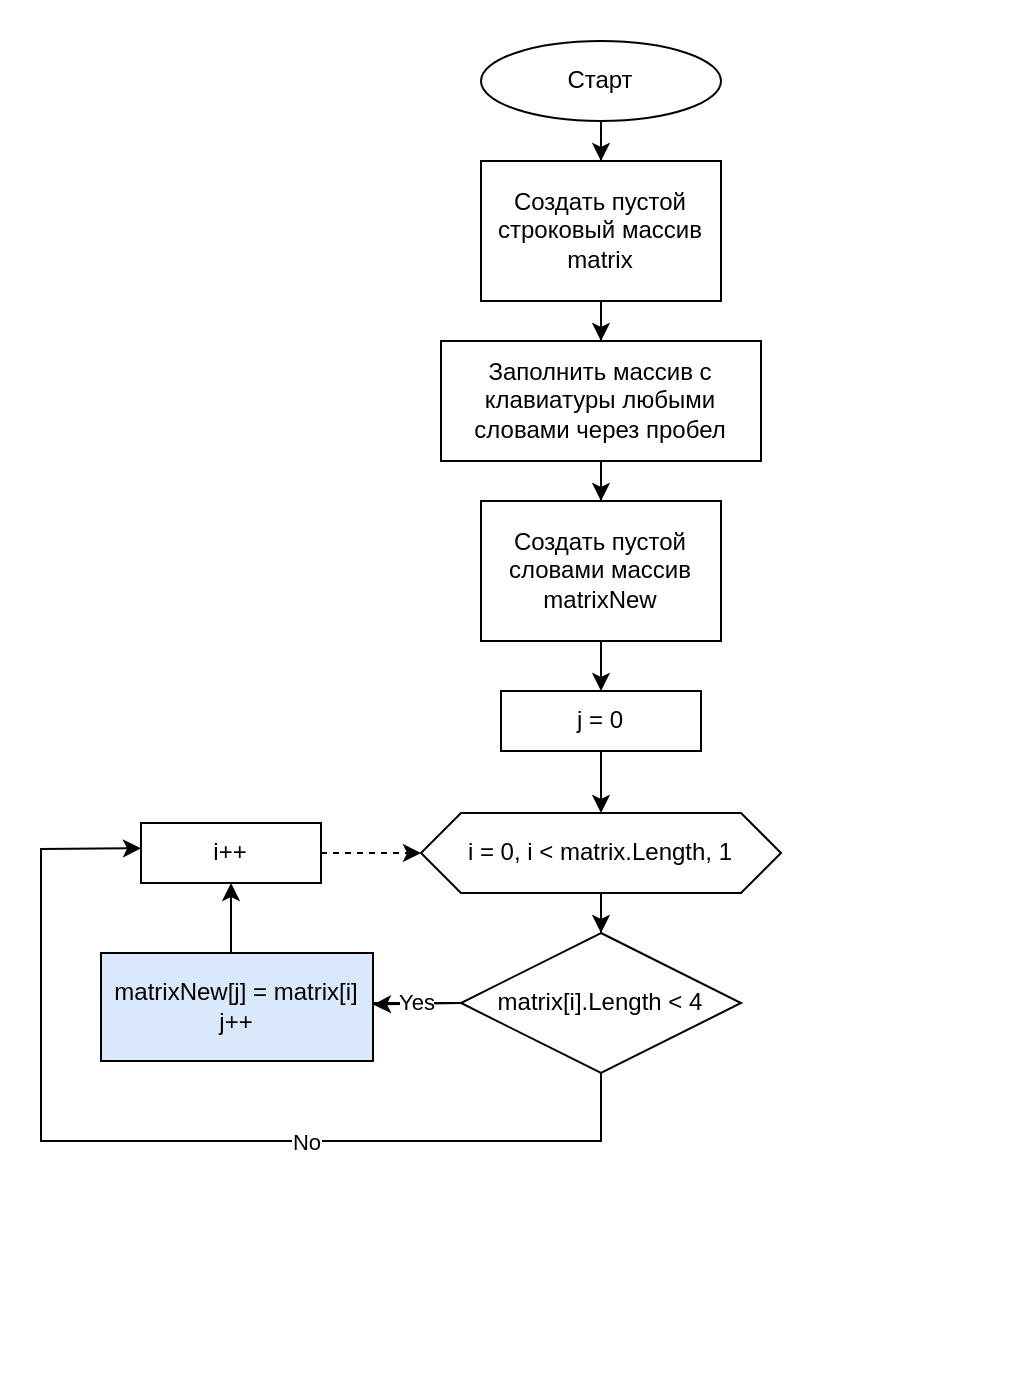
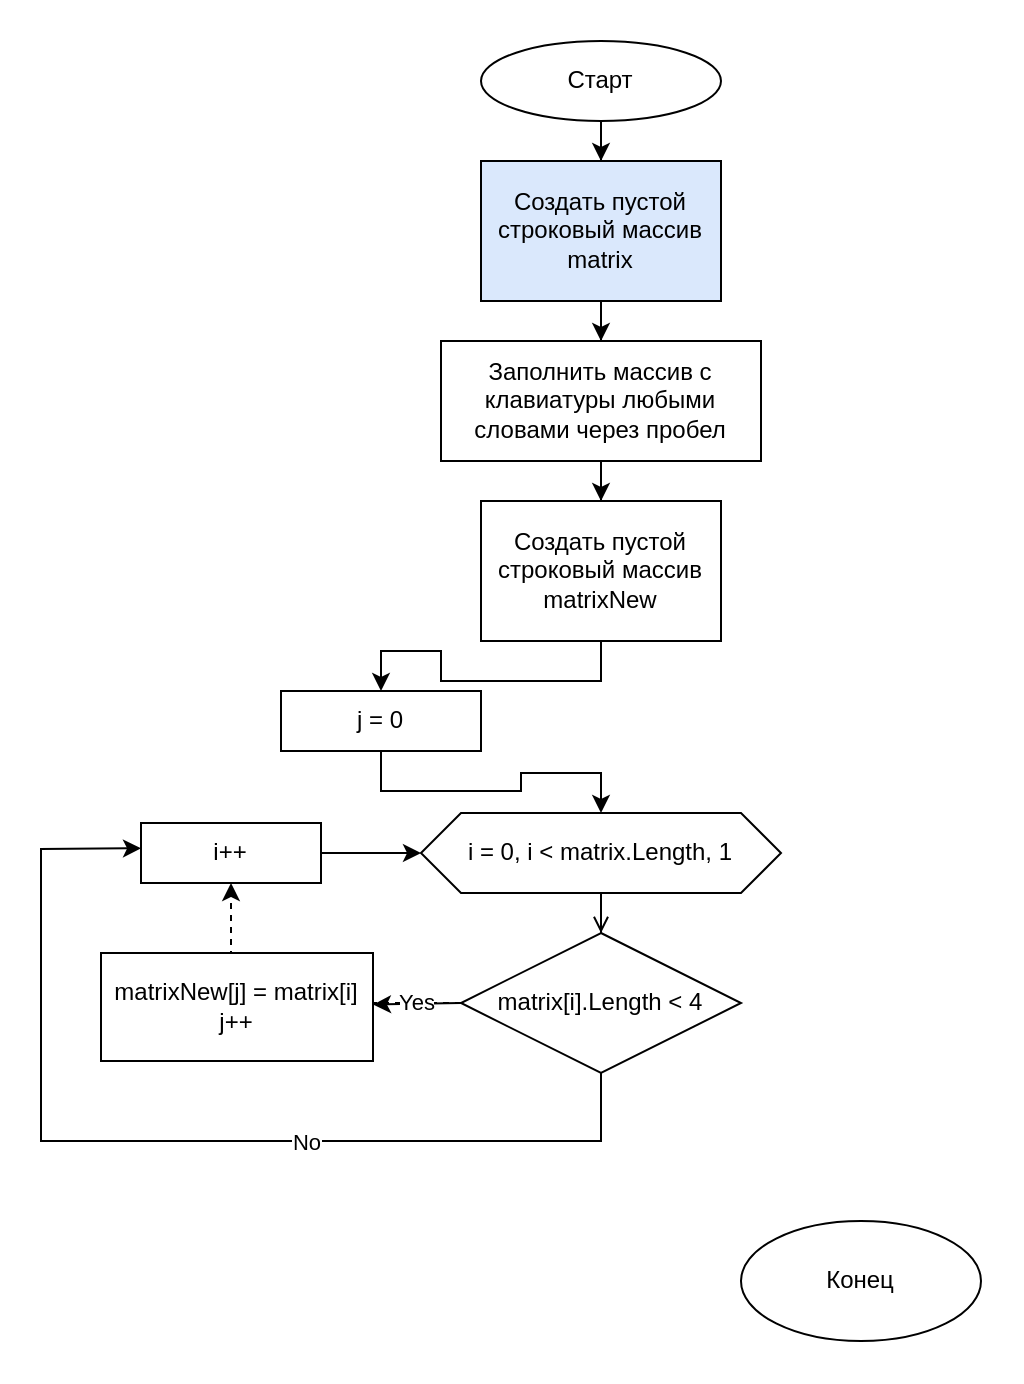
(601, 231) -> (601, 231)
(601, 571) -> (601, 571)
(601, 721) -> (381, 721)
(365, 853) -> (365, 853)
(601, 918) -> (601, 921)
(231, 924) -> (231, 924)
(237, 1007) -> (237, 1007)
none -> (861, 1281)
